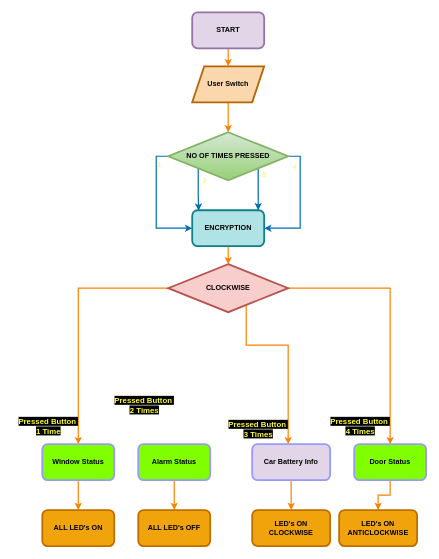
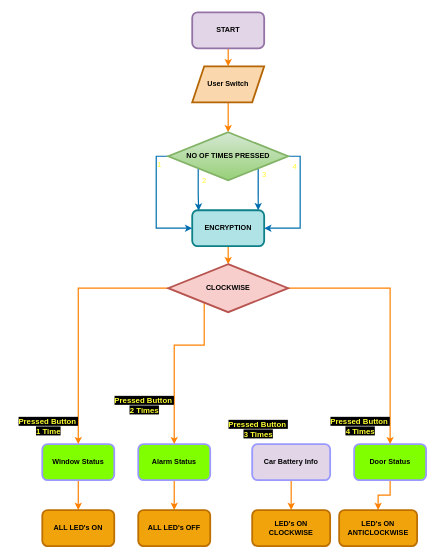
(288, 351) -> none
none -> (174, 356)
